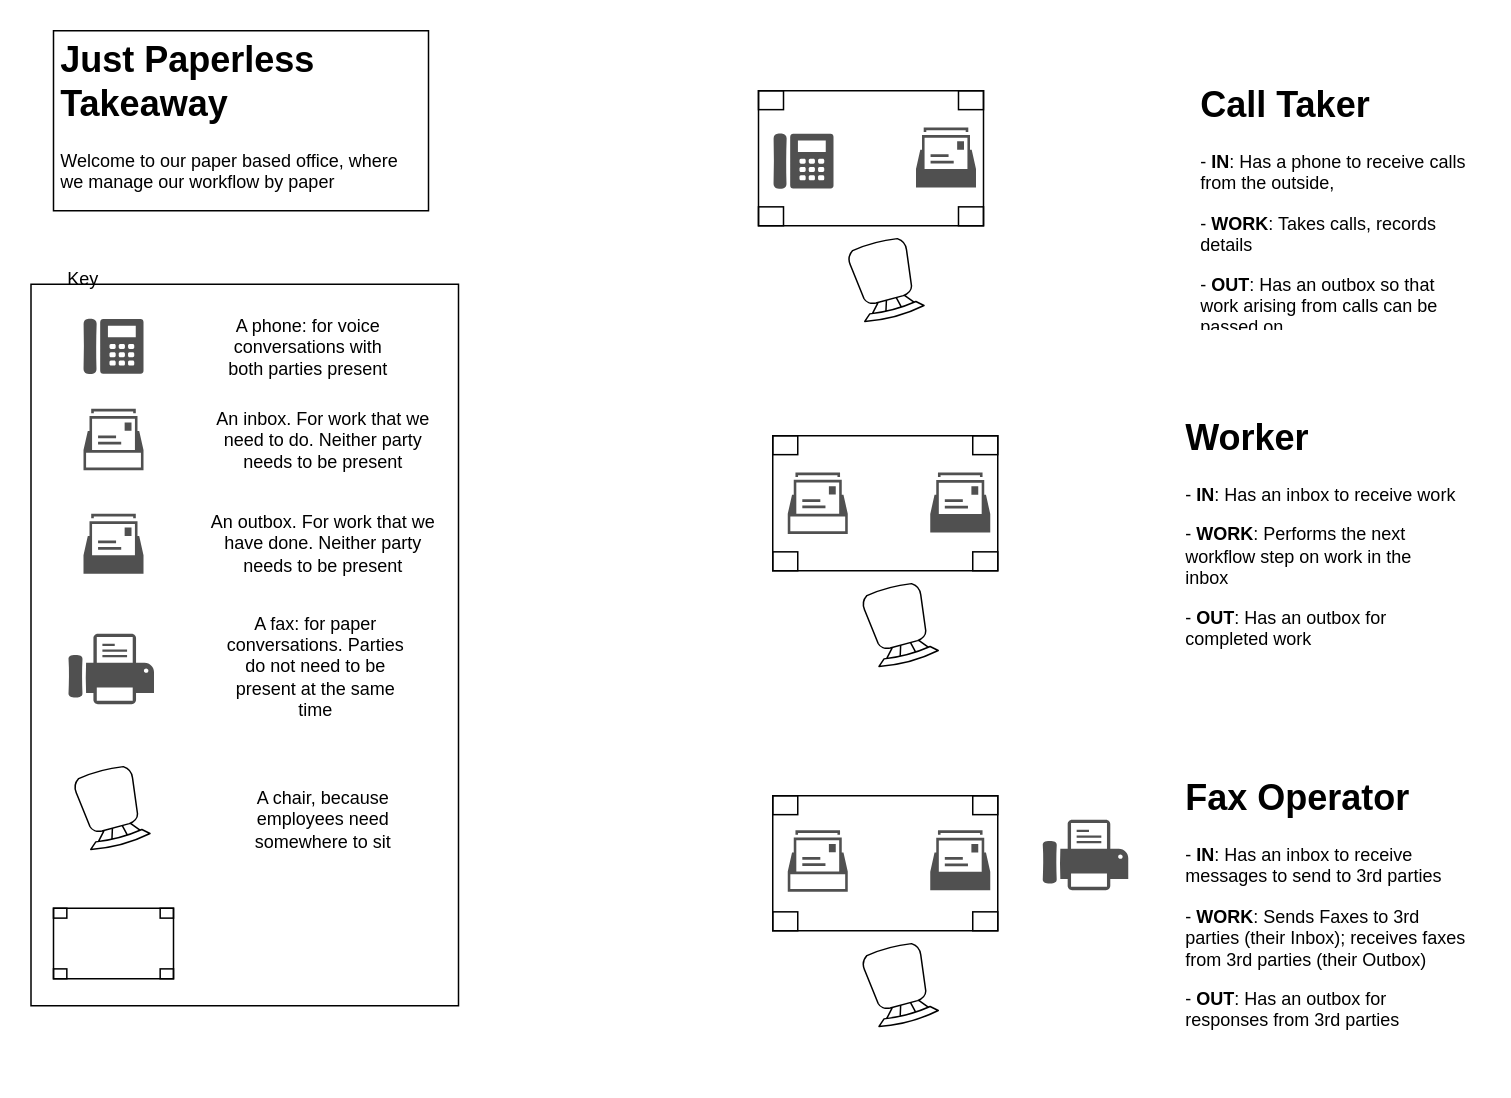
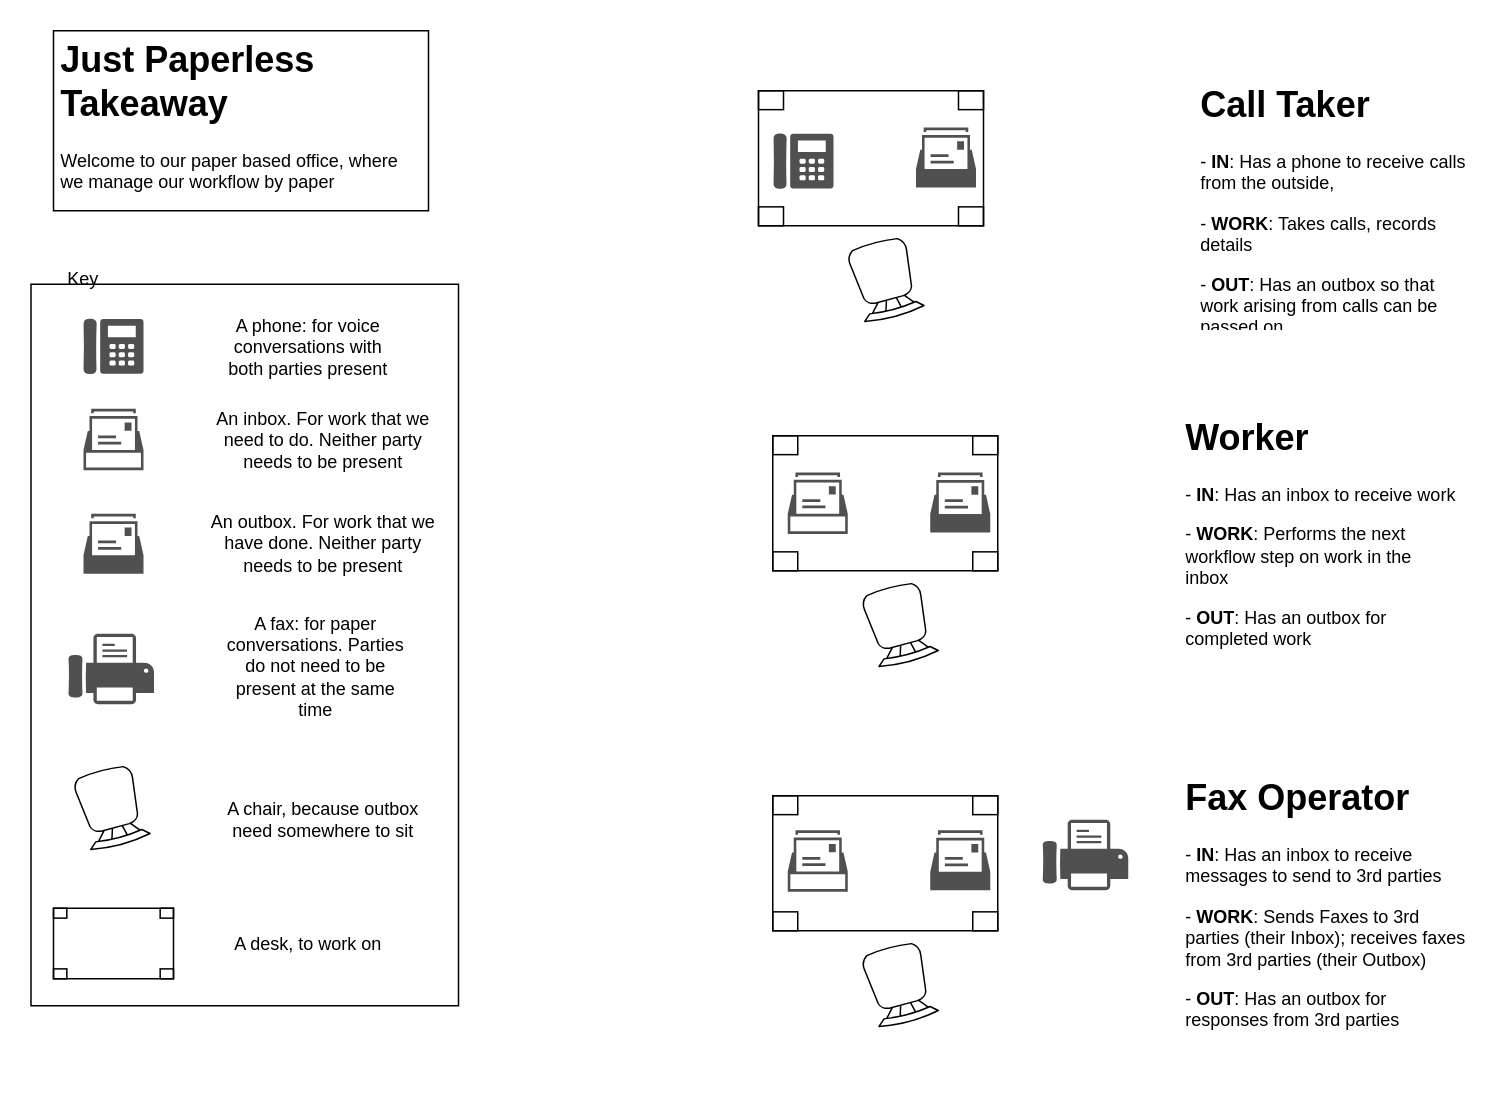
(323, 820) -> (323, 820)
none -> (308, 944)
